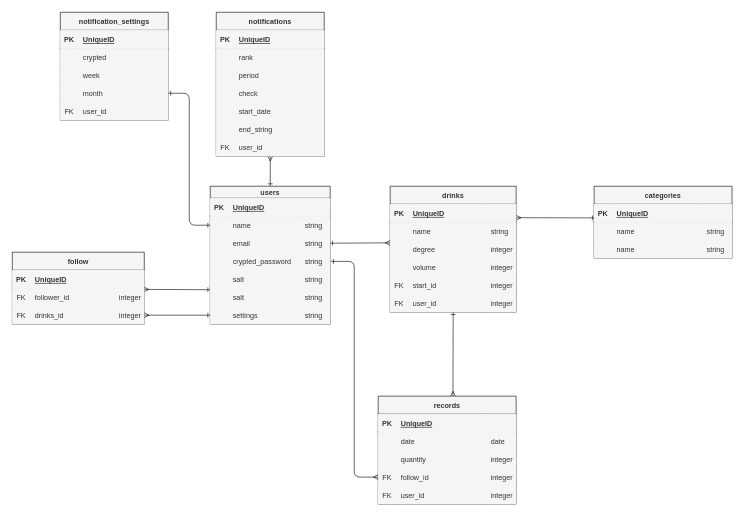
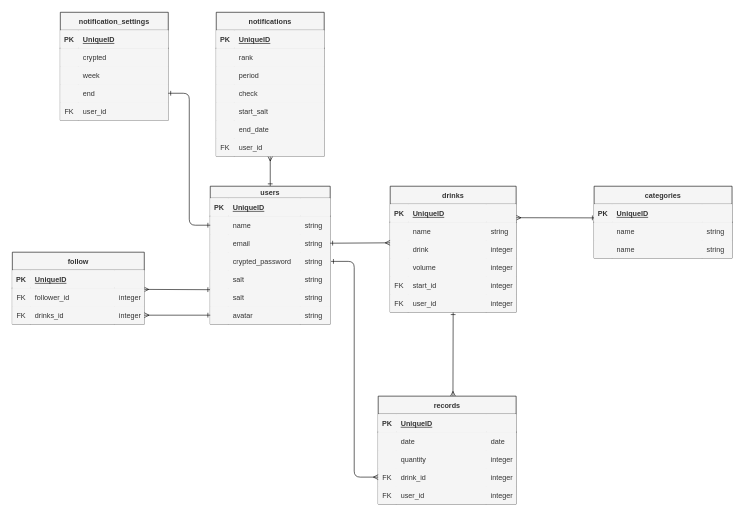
(93, 94) -> (89, 94)
(259, 112) -> (258, 112)
(258, 130) -> (255, 130)
(425, 250) -> (422, 250)
(248, 316) -> (245, 316)
(416, 478) -> (415, 478)
